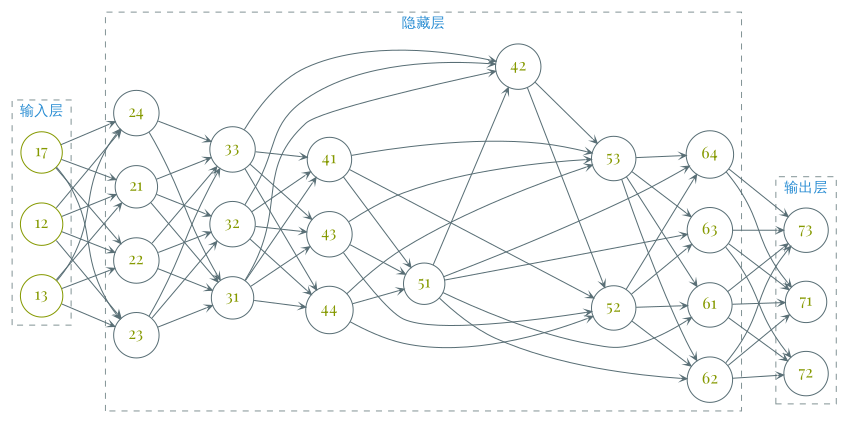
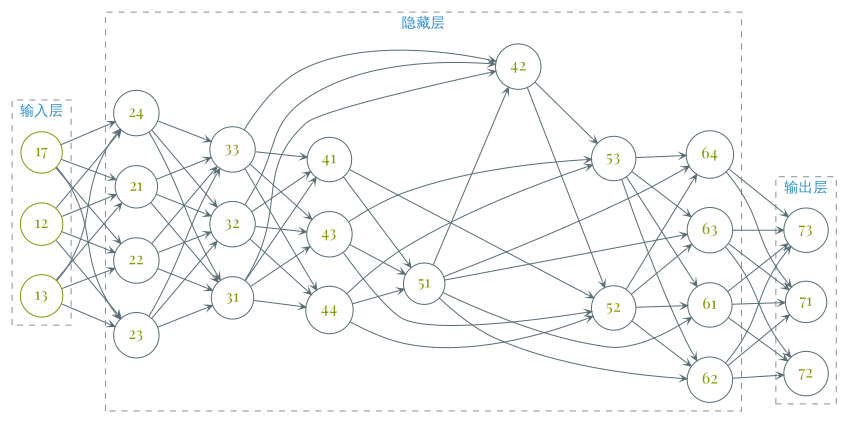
(469, 142) -> none
none -> (179, 163)
